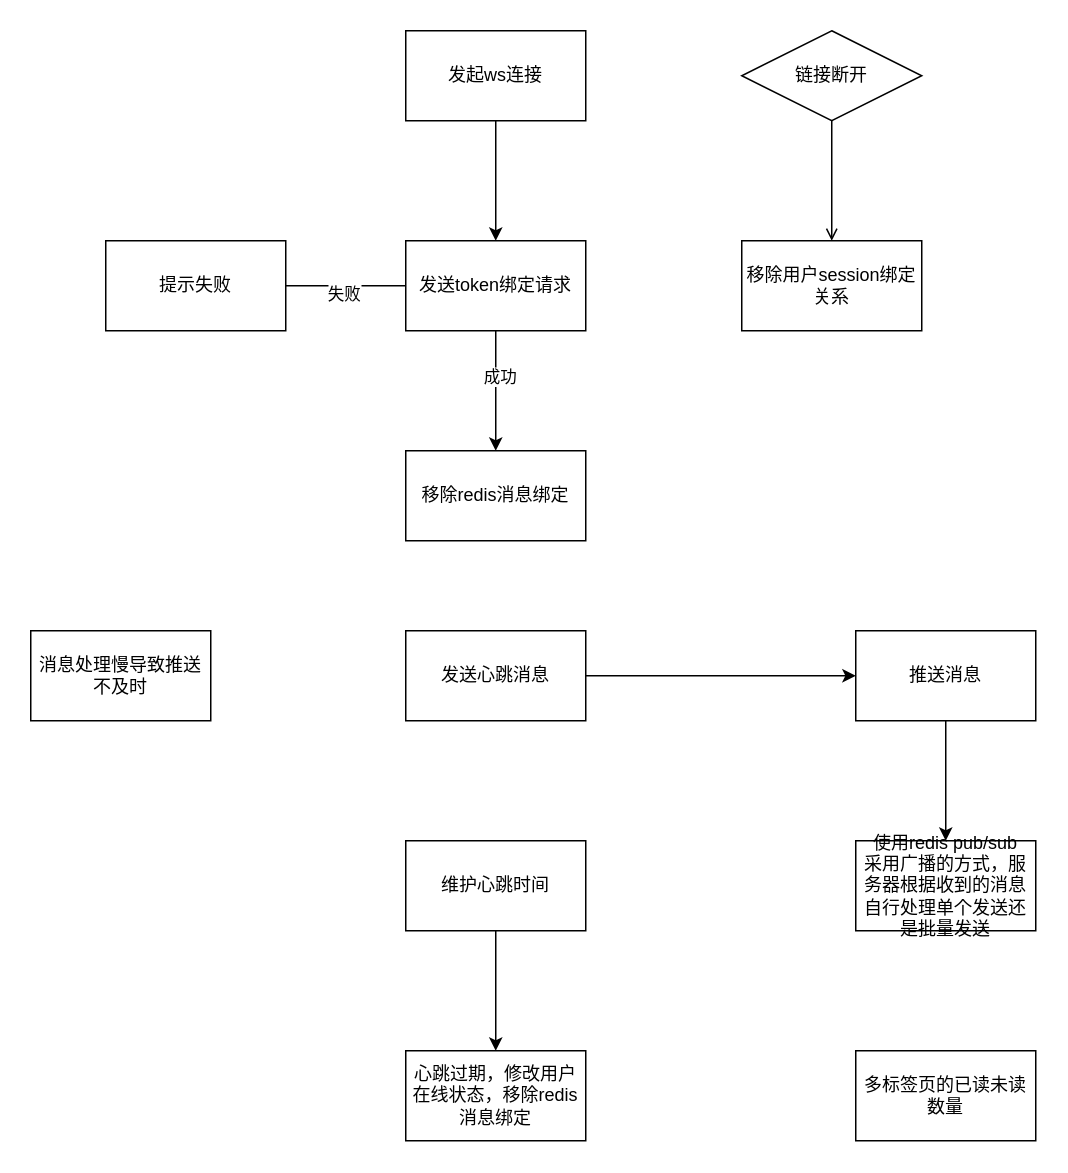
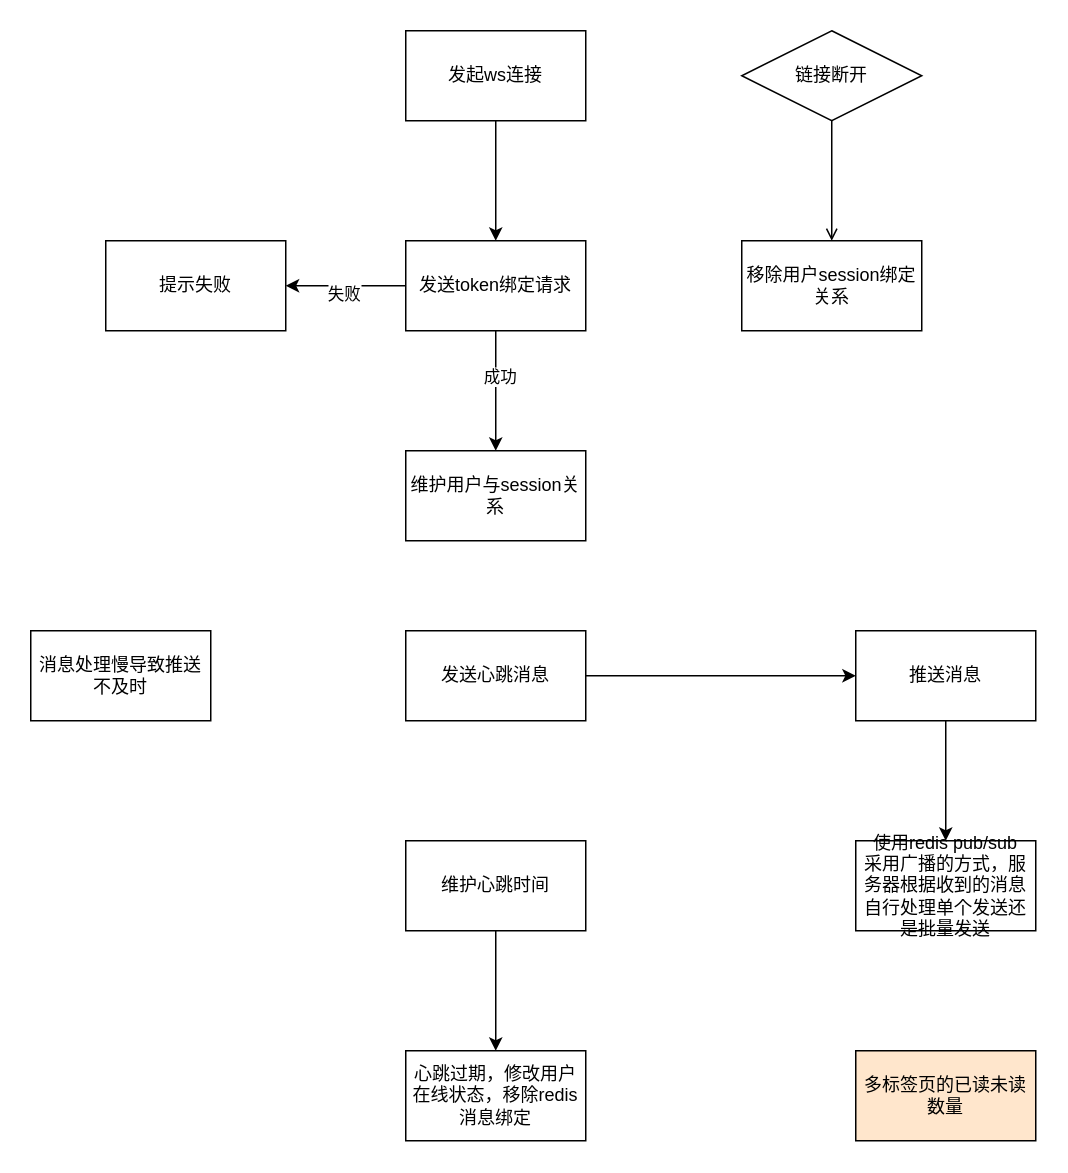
(292, 286) -> (297, 286)
(496, 496) -> (496, 496)
(946, 1096) -> (946, 1096)
